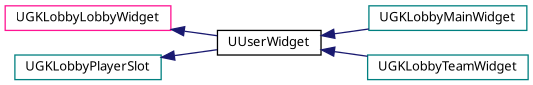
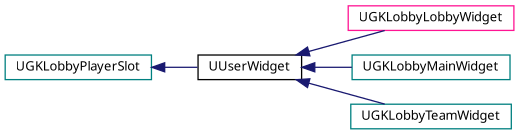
(201, 33) -> (347, 41)
